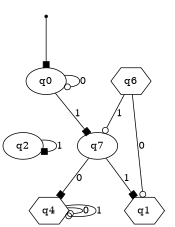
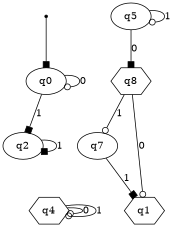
none -> (131, 16)
(131, 81) -> (131, 81)
(70, 111) -> (36, 110)
(76, 175) -> none
